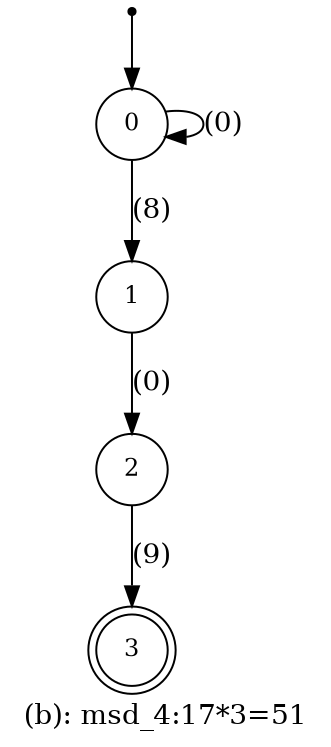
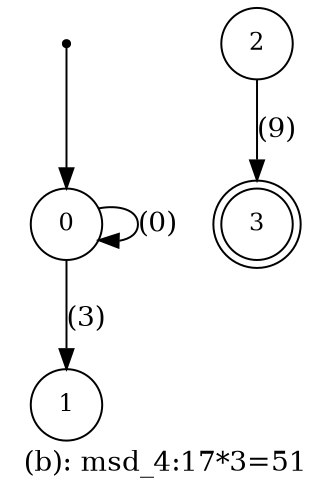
(152, 211) -> (86, 319)
(132, 373) -> none
